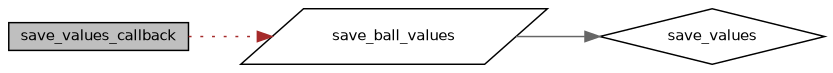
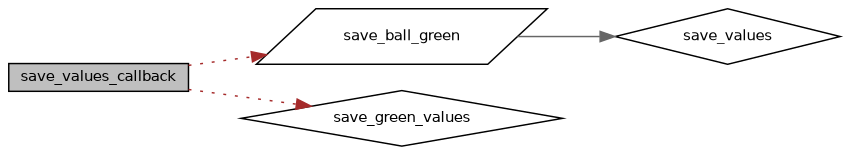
(394, 37) -> (402, 37)
none -> (402, 118)
